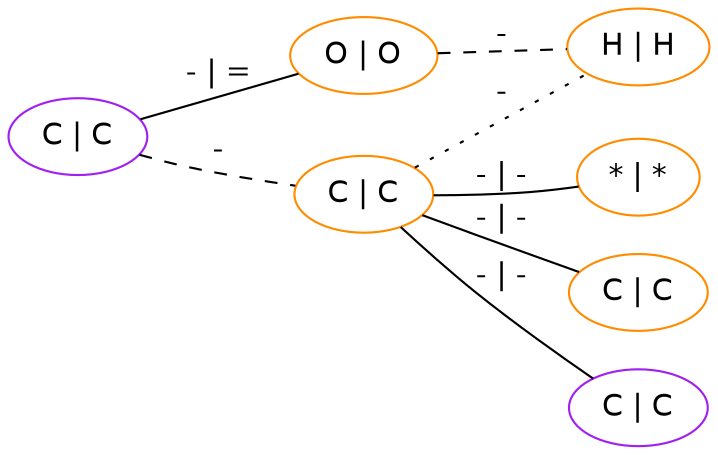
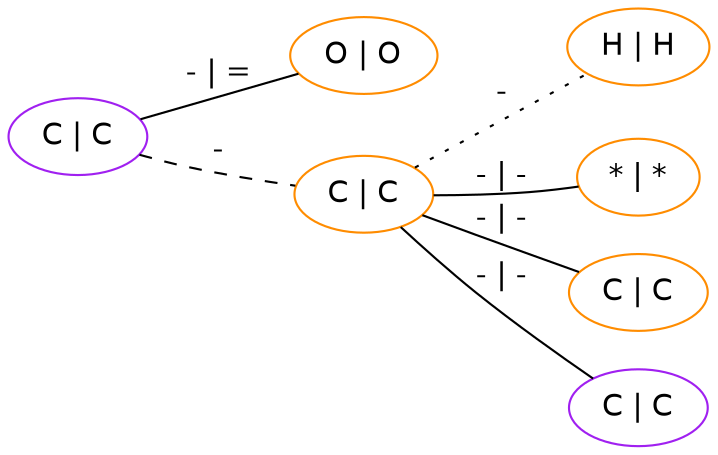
(502, 51) -> none
